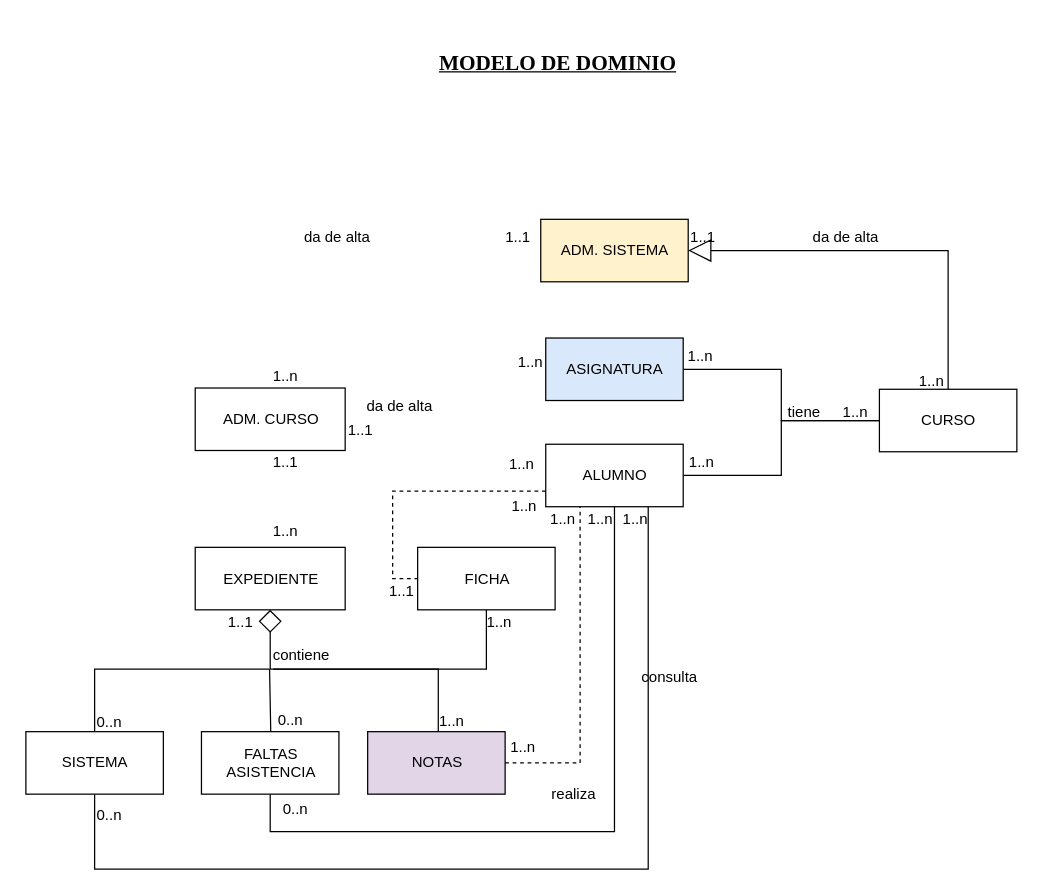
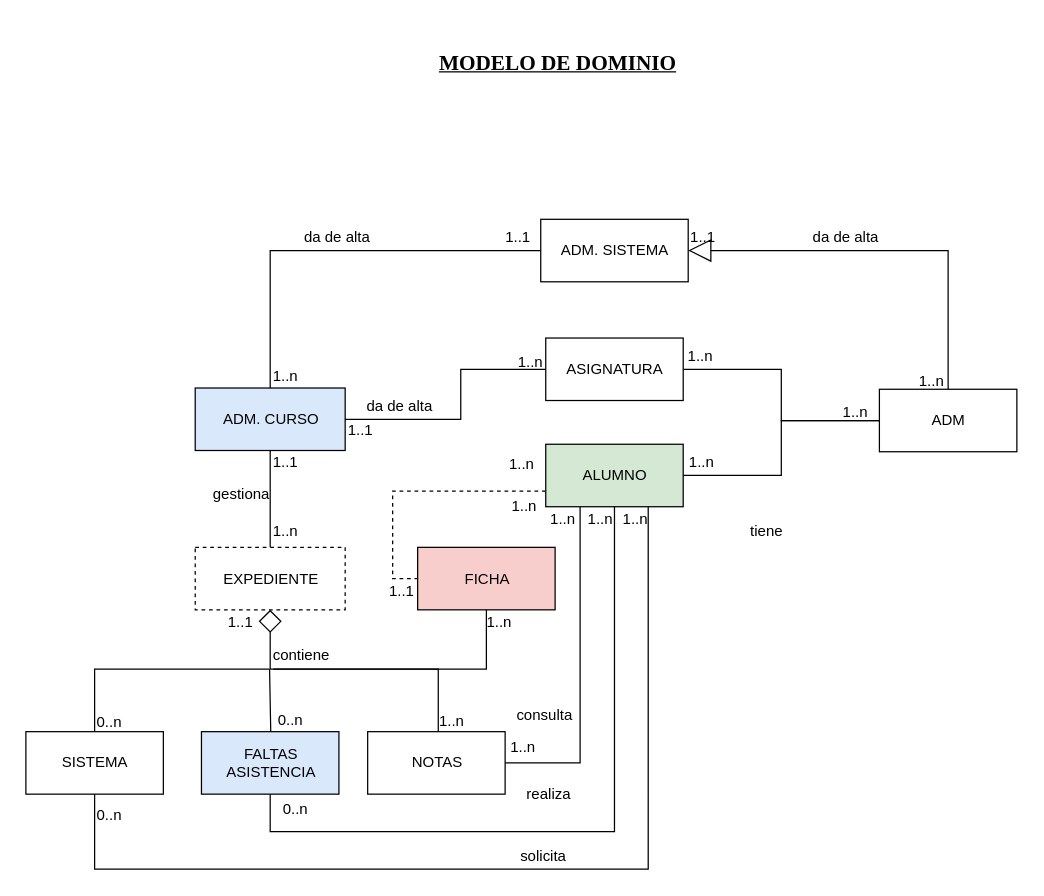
none -> (336, 251)
(614, 251) -> (614, 251)
(614, 369) -> (614, 369)
none -> (461, 409)
(811, 413) -> (773, 532)
(270, 419) -> (270, 419)
(949, 421) -> (949, 421)
(614, 476) -> (614, 476)
none -> (248, 494)
none -> (270, 499)
(270, 579) -> (270, 579)
(486, 579) -> (486, 579)
(580, 672) -> (580, 672)
(676, 678) -> (551, 716)
(270, 763) -> (270, 763)
(436, 763) -> (436, 763)
(580, 794) -> (555, 794)
none -> (549, 857)
